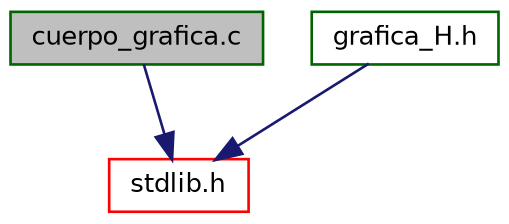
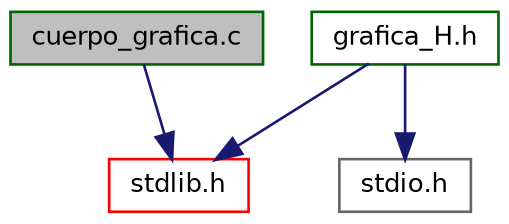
none -> (405, 185)
